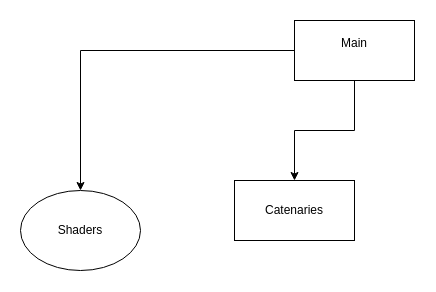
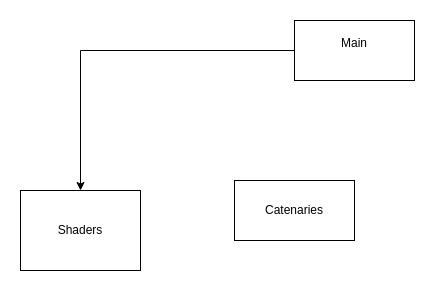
(329, 131) -> none
(81, 231) -> (81, 231)
